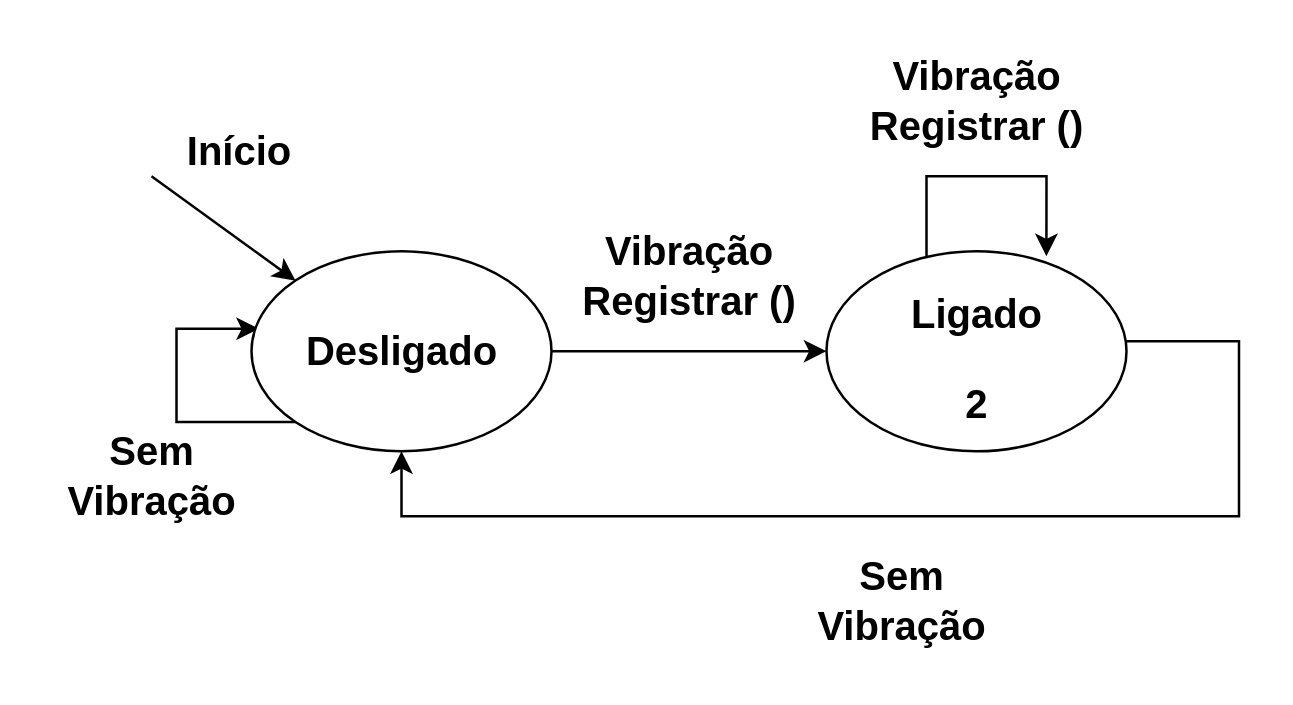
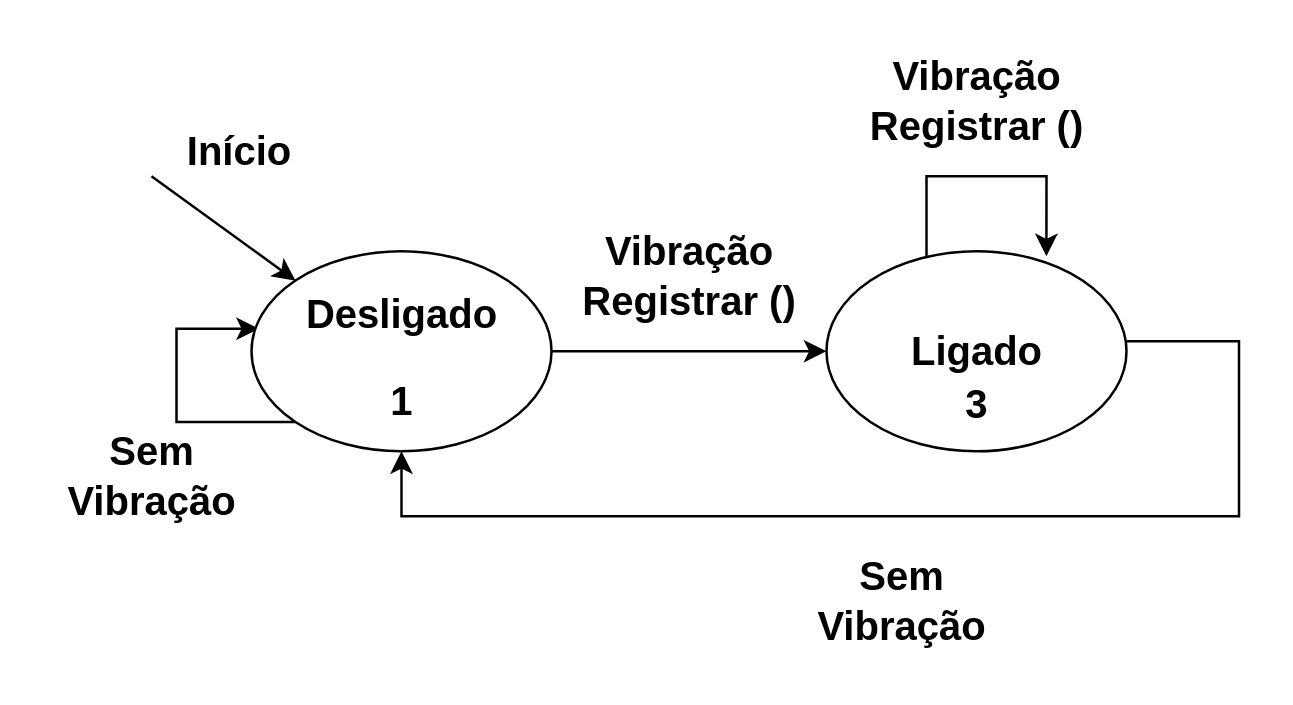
(976, 314) -> (976, 351)
(401, 351) -> (401, 314)
none -> (401, 401)
(978, 404) -> (978, 404)
